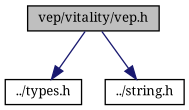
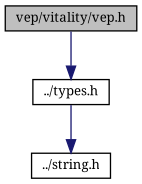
(115, 50) -> (71, 122)
